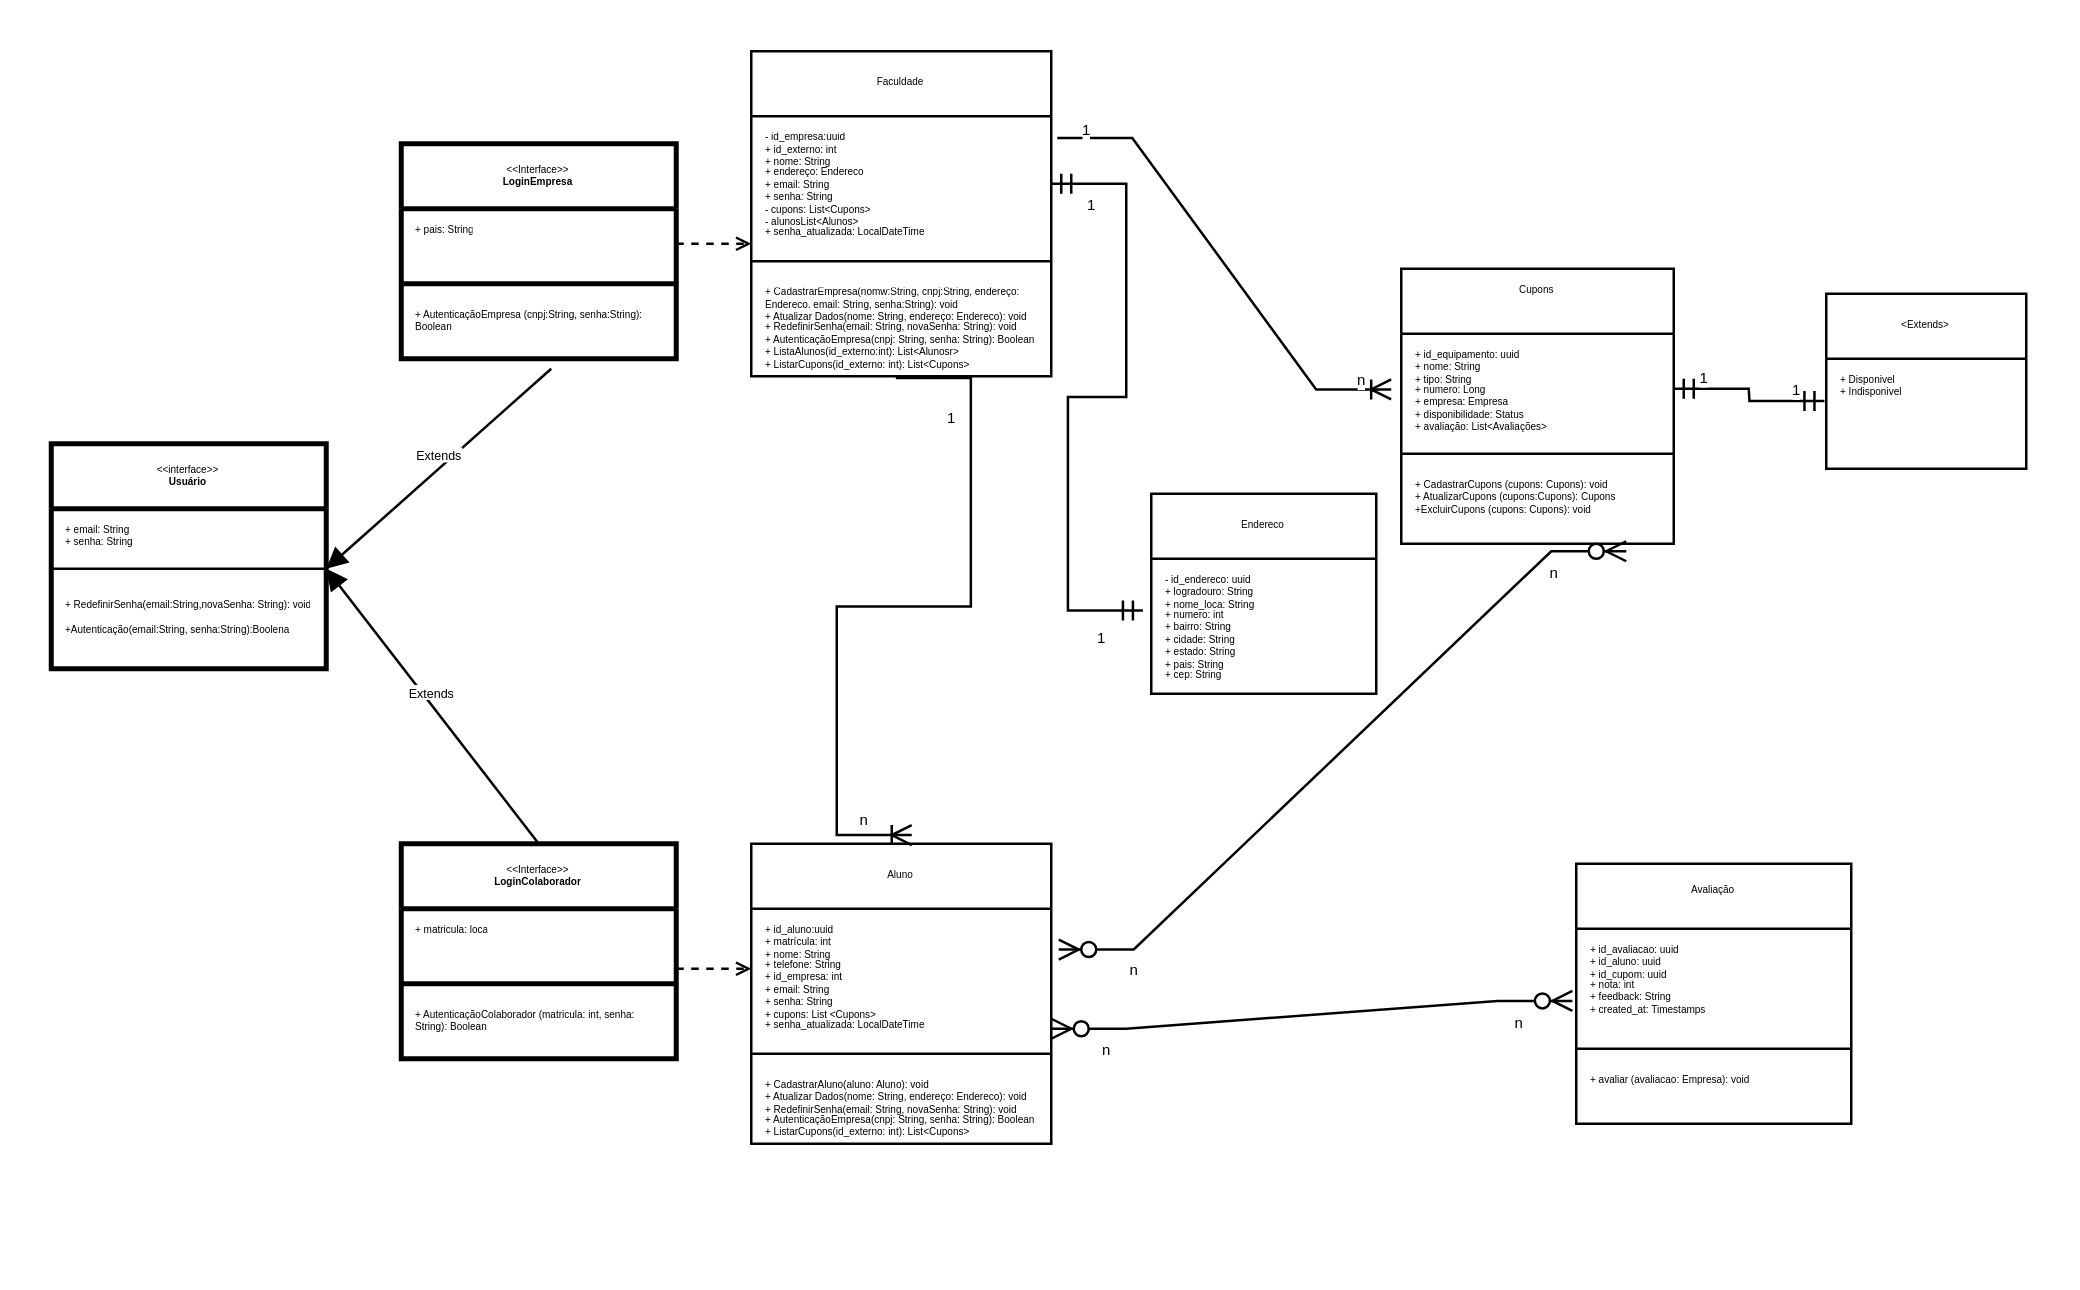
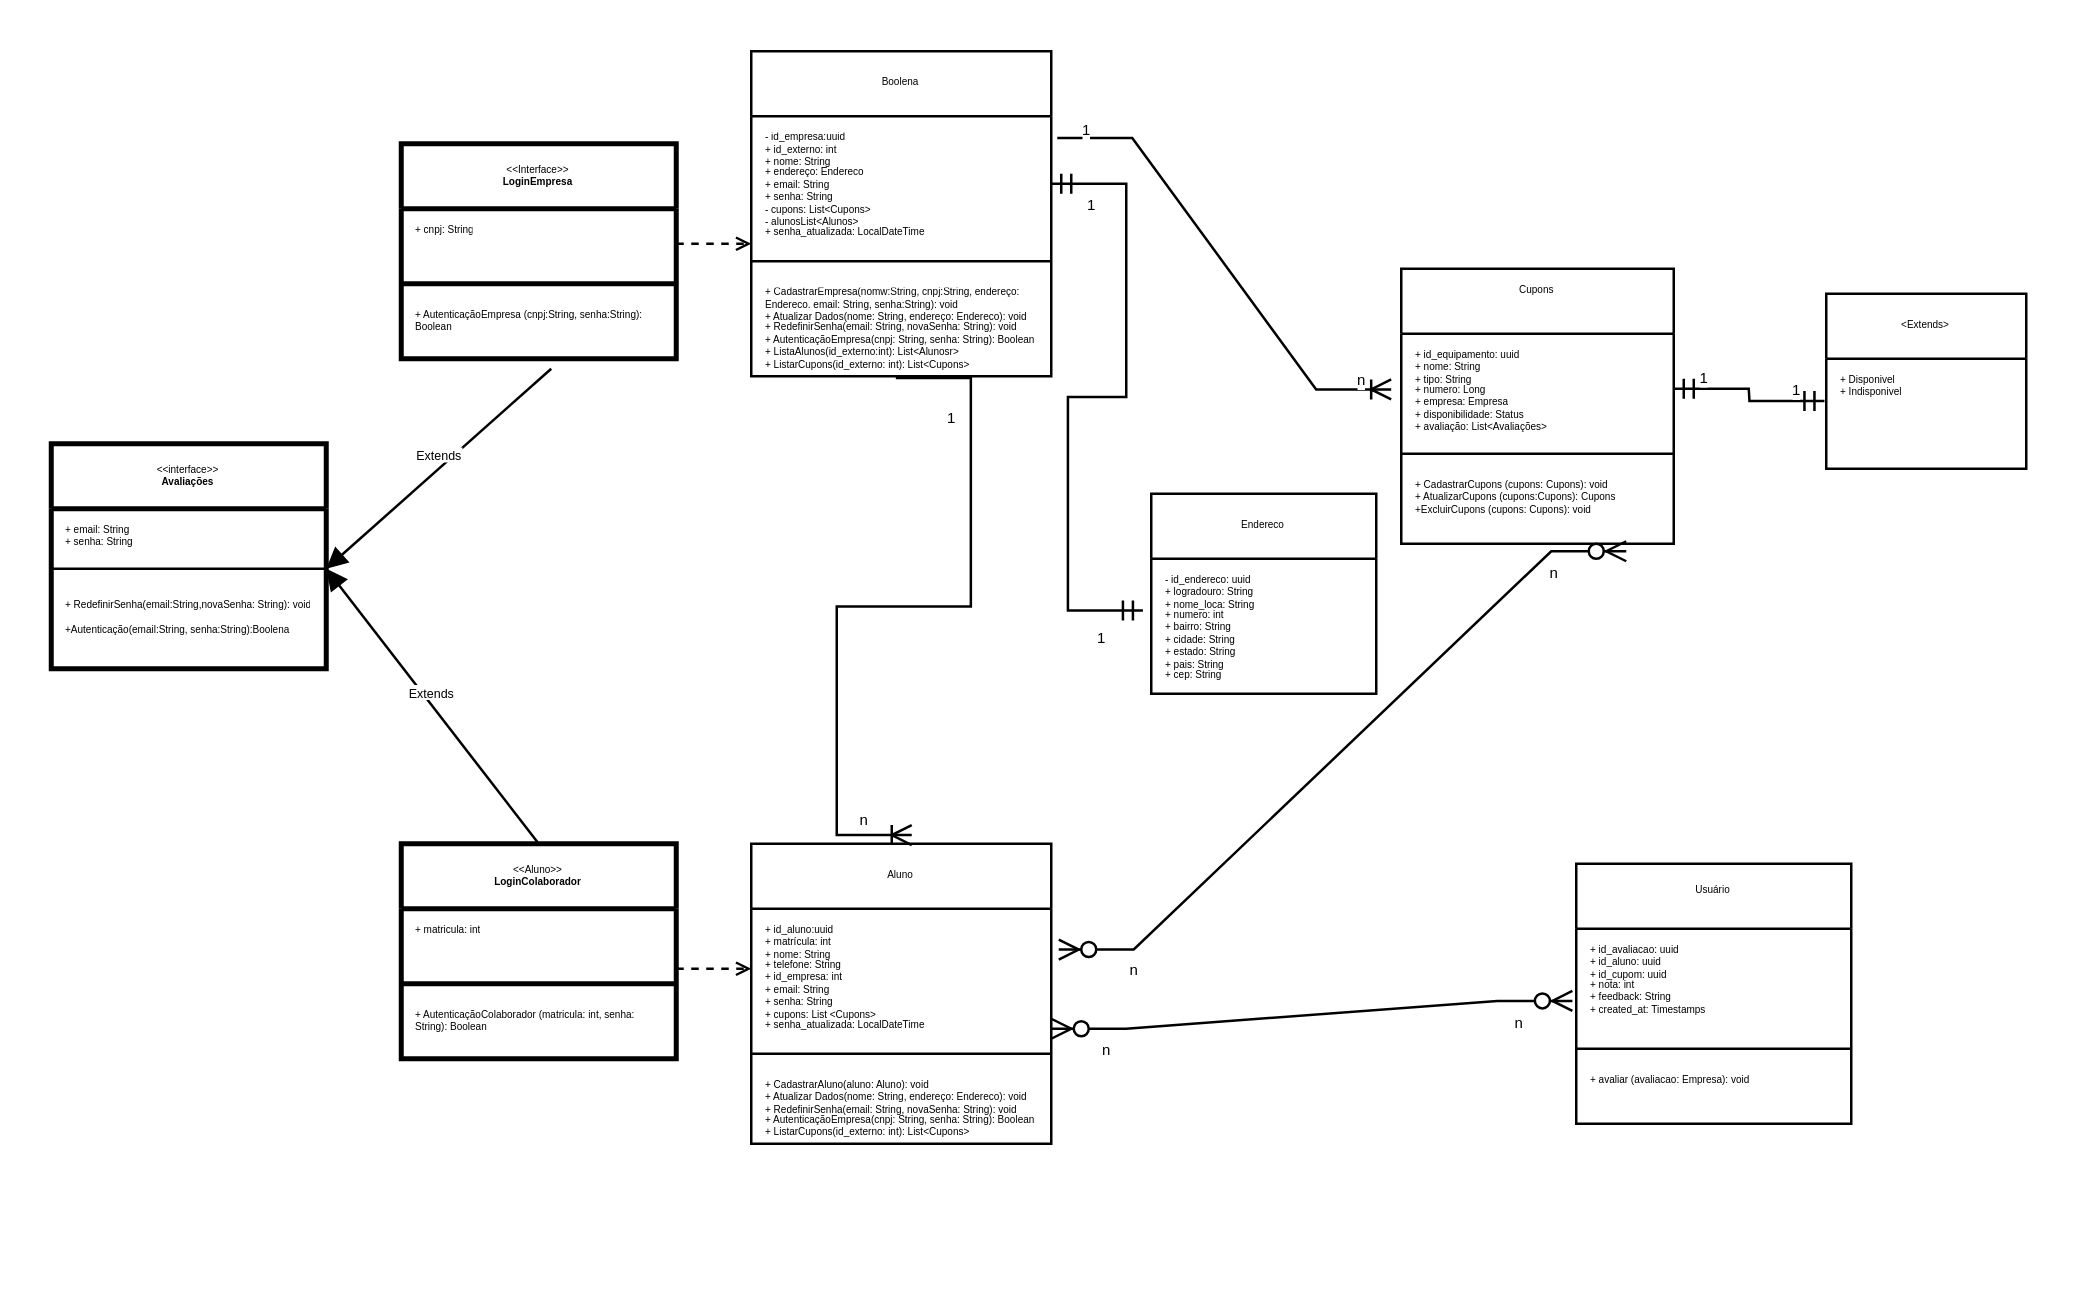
(901, 84) -> (901, 84)
(449, 232) -> (450, 232)
(189, 476) -> (189, 476)
(539, 876) -> (539, 876)
(1714, 896) -> (1714, 896)
(456, 932) -> (453, 932)
